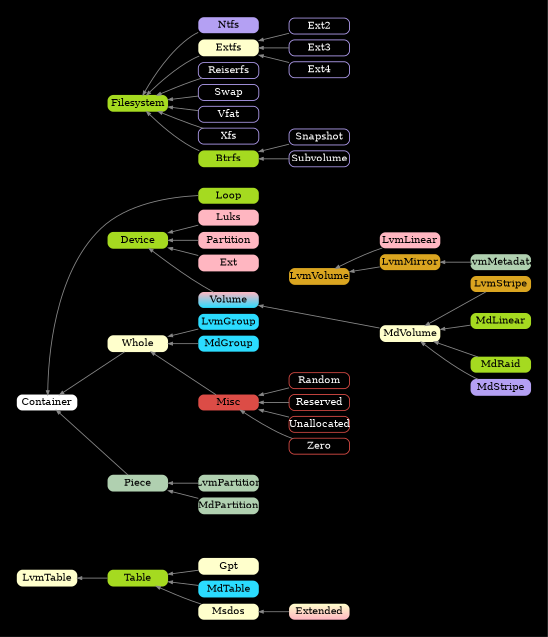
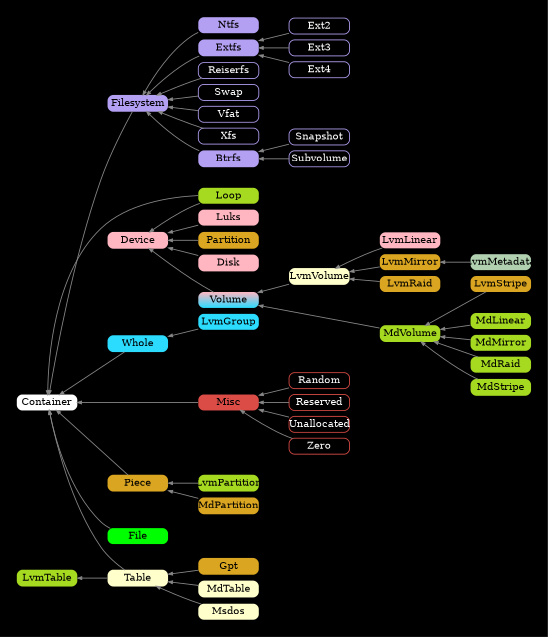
(229, 48) -> (229, 48)
(138, 103) -> (138, 103)
(229, 159) -> (229, 159)
none -> (176, 215)
none -> (82, 240)
(138, 240) -> (138, 240)
(229, 240) -> (229, 240)
(229, 263) -> (229, 263)
(319, 276) -> (319, 276)
none -> (410, 284)
none -> (276, 288)
(410, 334) -> (410, 334)
none -> (501, 343)
(138, 344) -> (138, 344)
(229, 344) -> none
(185, 374) -> (140, 402)
(501, 387) -> (501, 387)
(138, 483) -> (138, 483)
(229, 483) -> (229, 483)
none -> (75, 499)
(229, 506) -> (229, 506)
none -> (138, 536)
(229, 566) -> (229, 566)
(47, 578) -> (47, 578)
(138, 578) -> (138, 578)
(229, 589) -> (229, 589)
(319, 612) -> none
